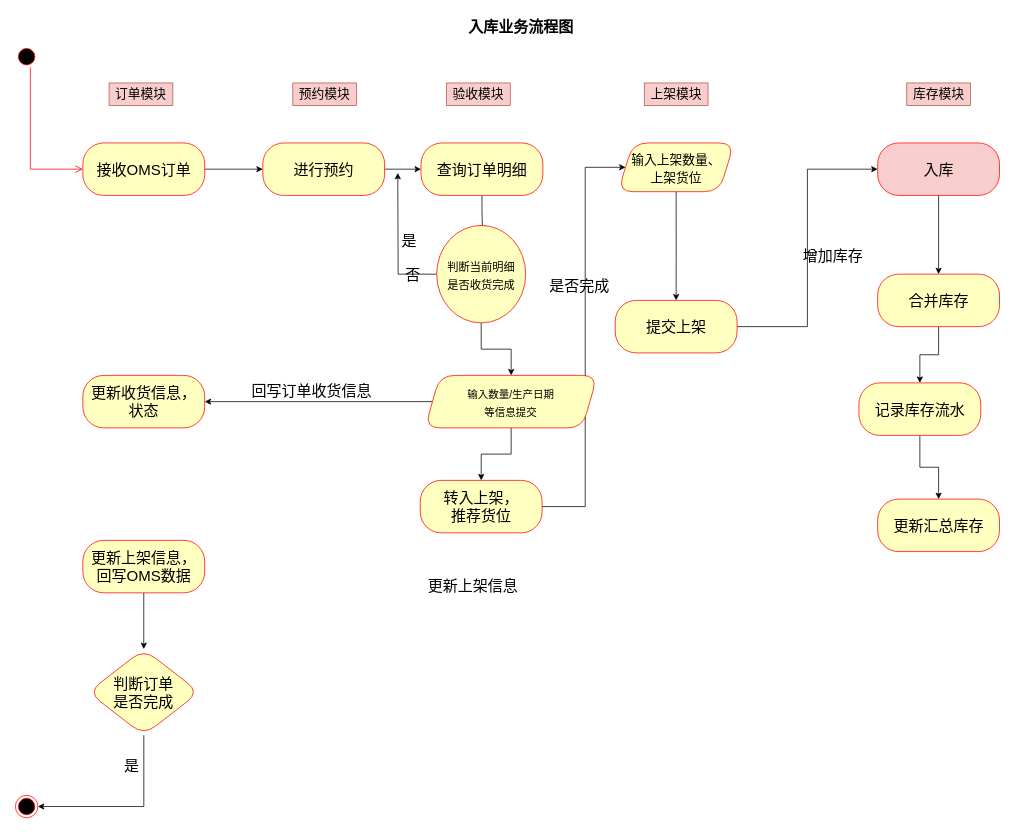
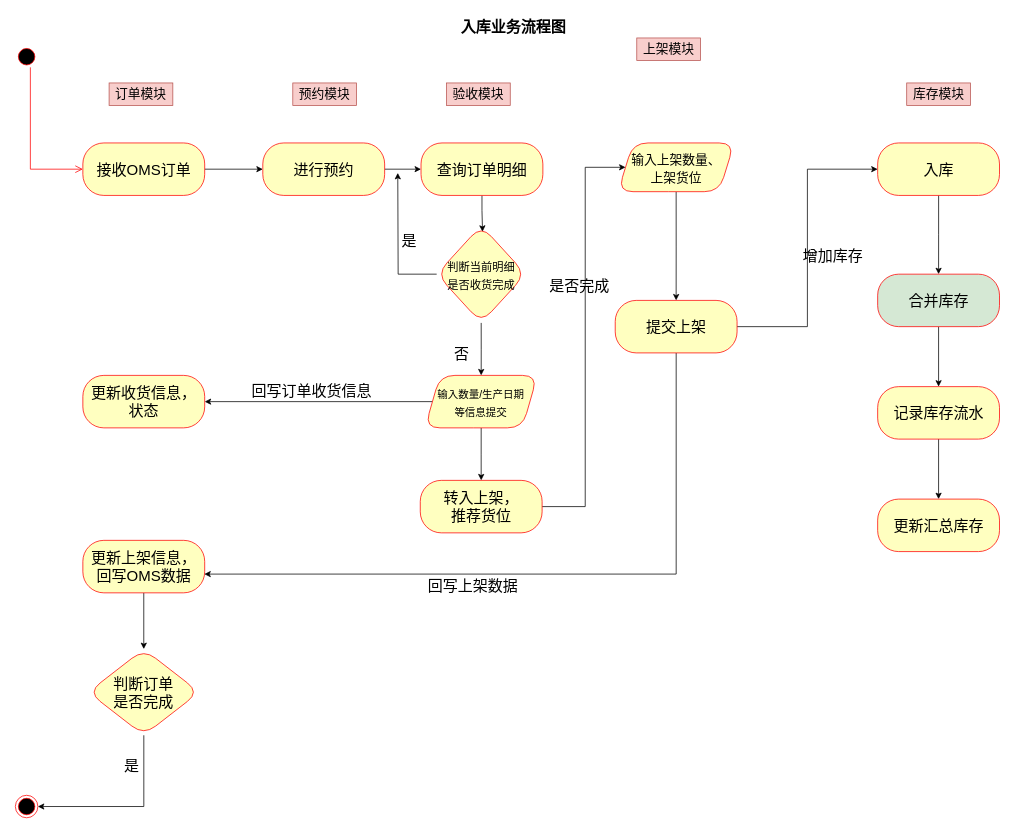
(521, 27) -> (514, 27)
(676, 94) -> (669, 49)
(939, 169) -> (939, 169)
(413, 274) -> (462, 353)
(481, 274) -> (481, 274)
(939, 300) -> (939, 300)
(511, 402) -> (481, 402)
(920, 409) -> (939, 413)
none -> (676, 464)
(473, 585) -> (473, 585)
